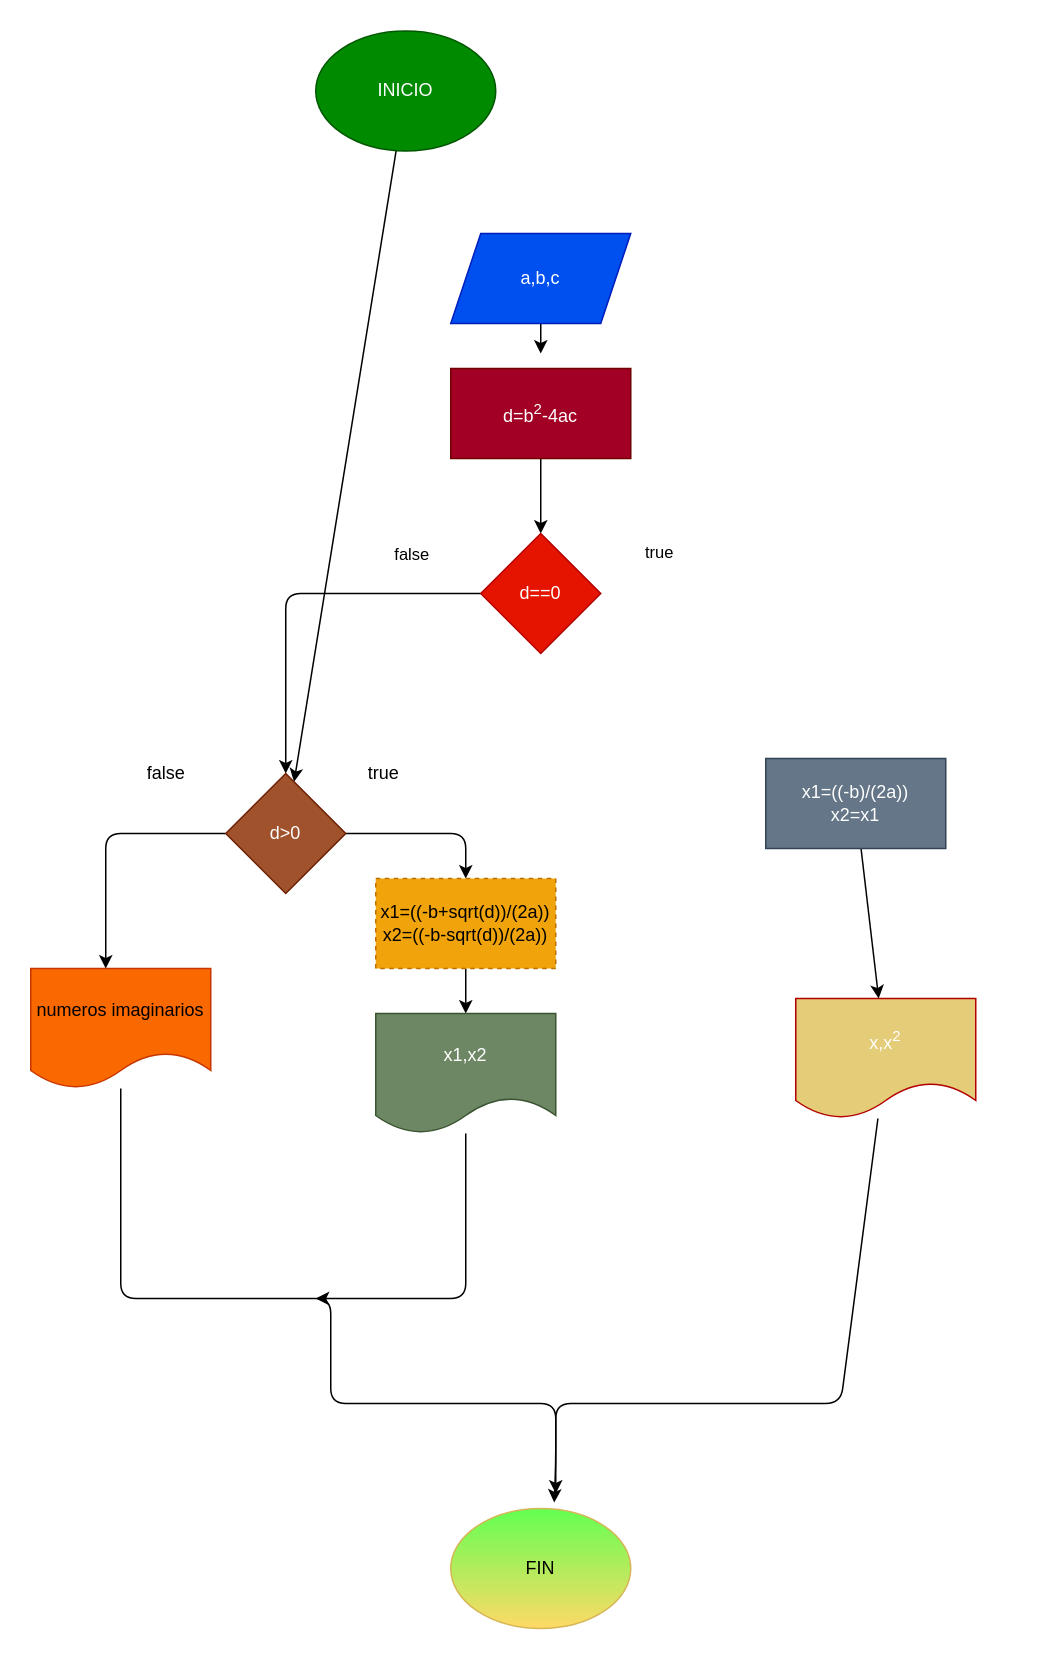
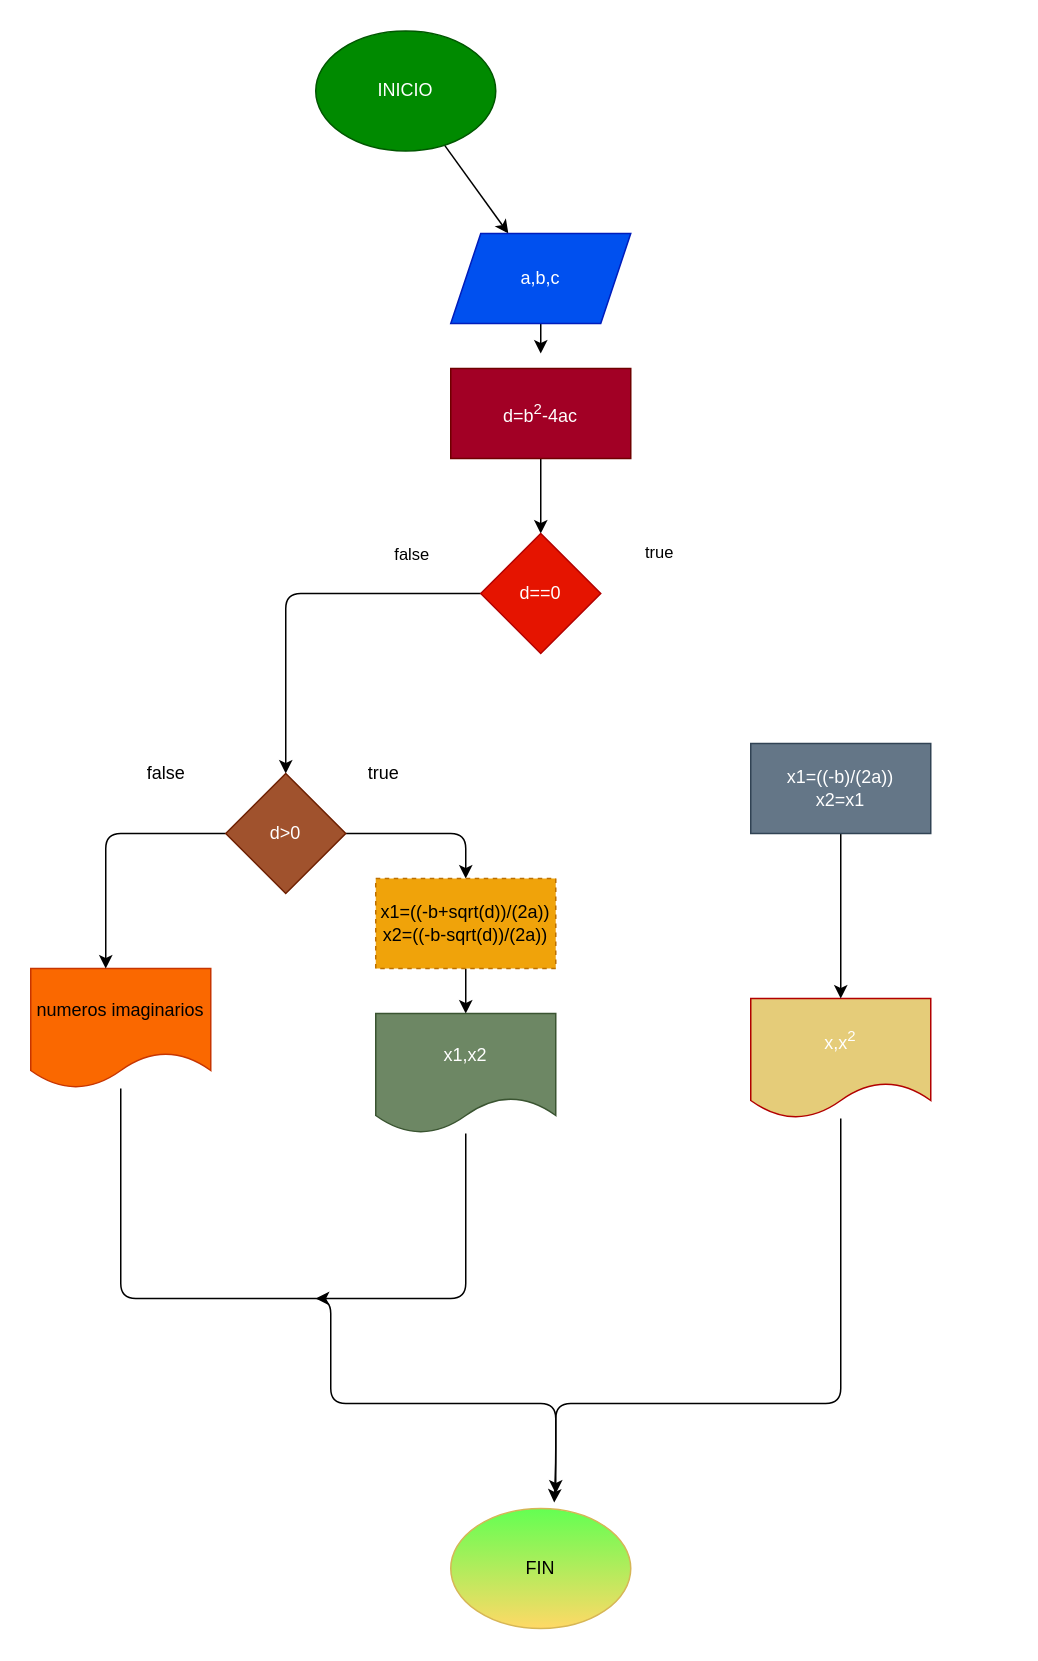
(346, 461) -> (473, 185)
(856, 803) -> (841, 788)
(886, 1058) -> (841, 1058)
